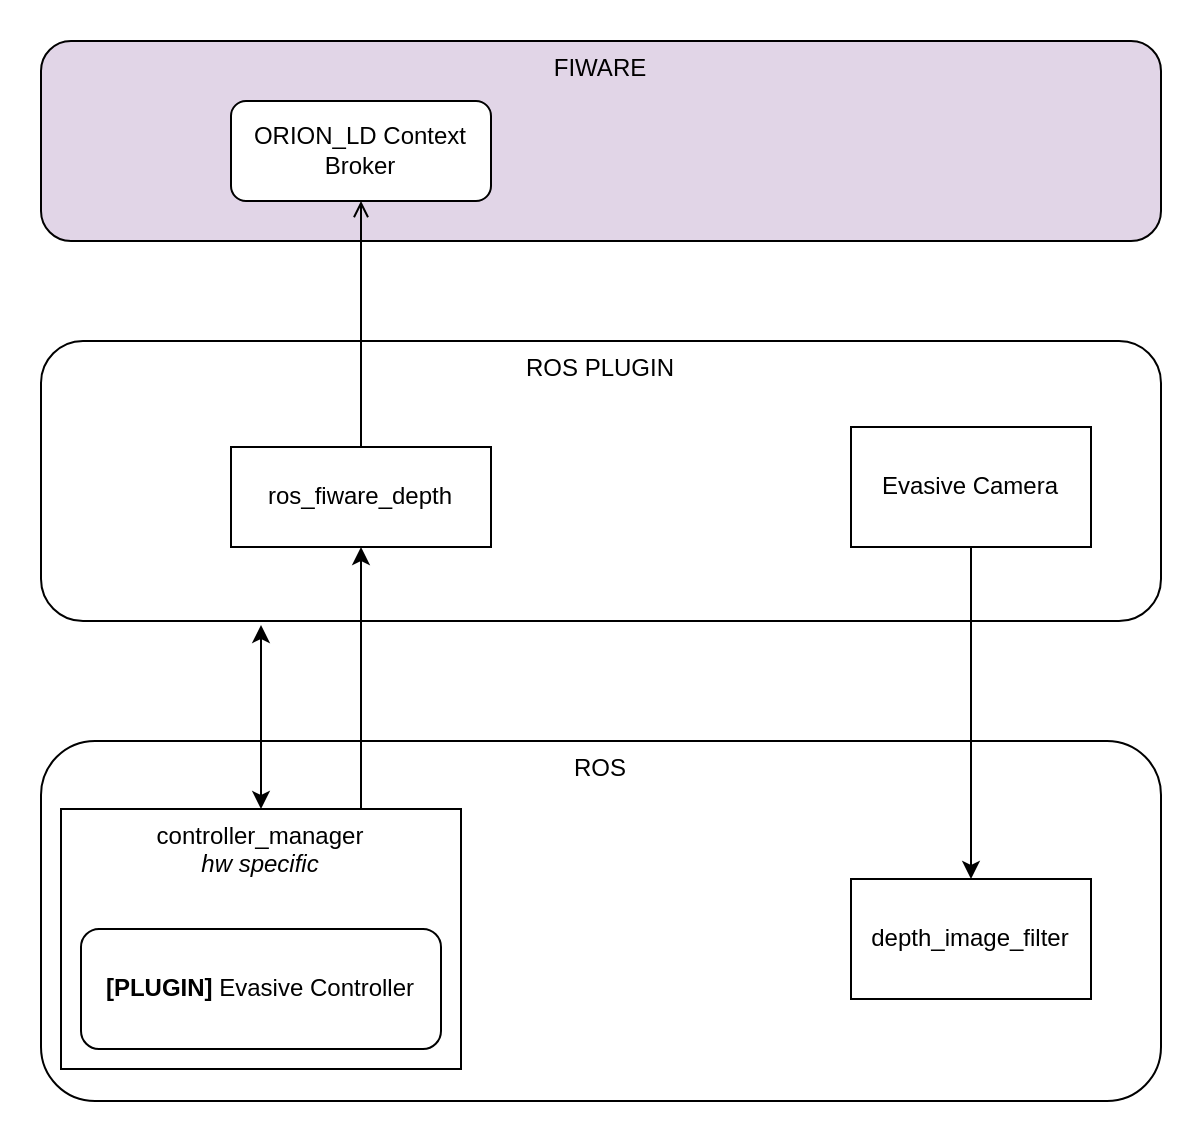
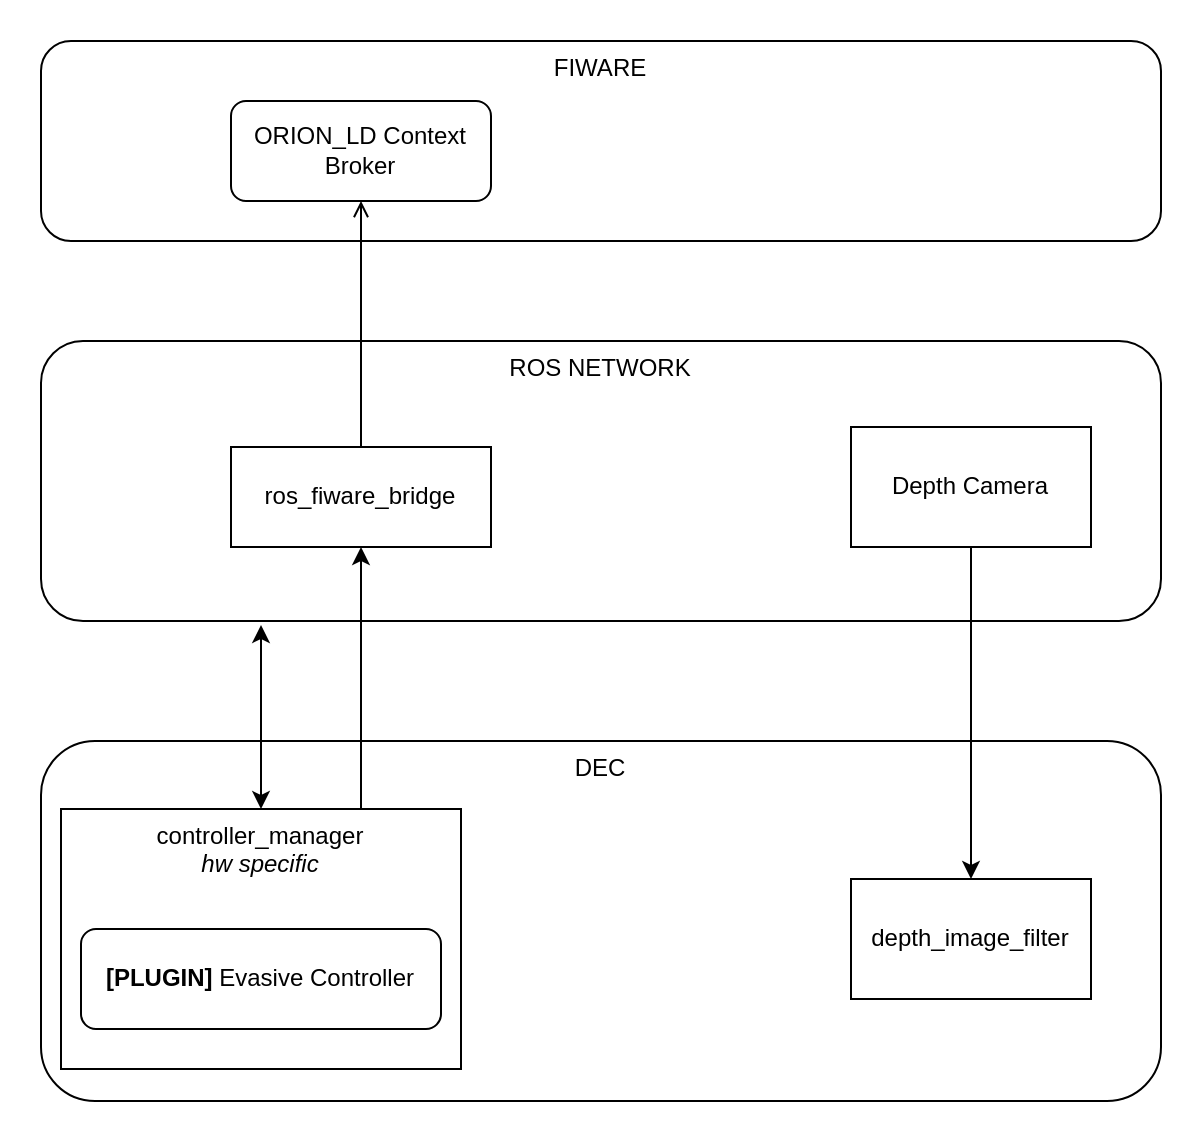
(601, 141) -> (601, 141)
(601, 369) -> (601, 369)
(971, 487) -> (971, 487)
(361, 497) -> (361, 497)
(601, 769) -> (601, 769)
(261, 989) -> (261, 979)
